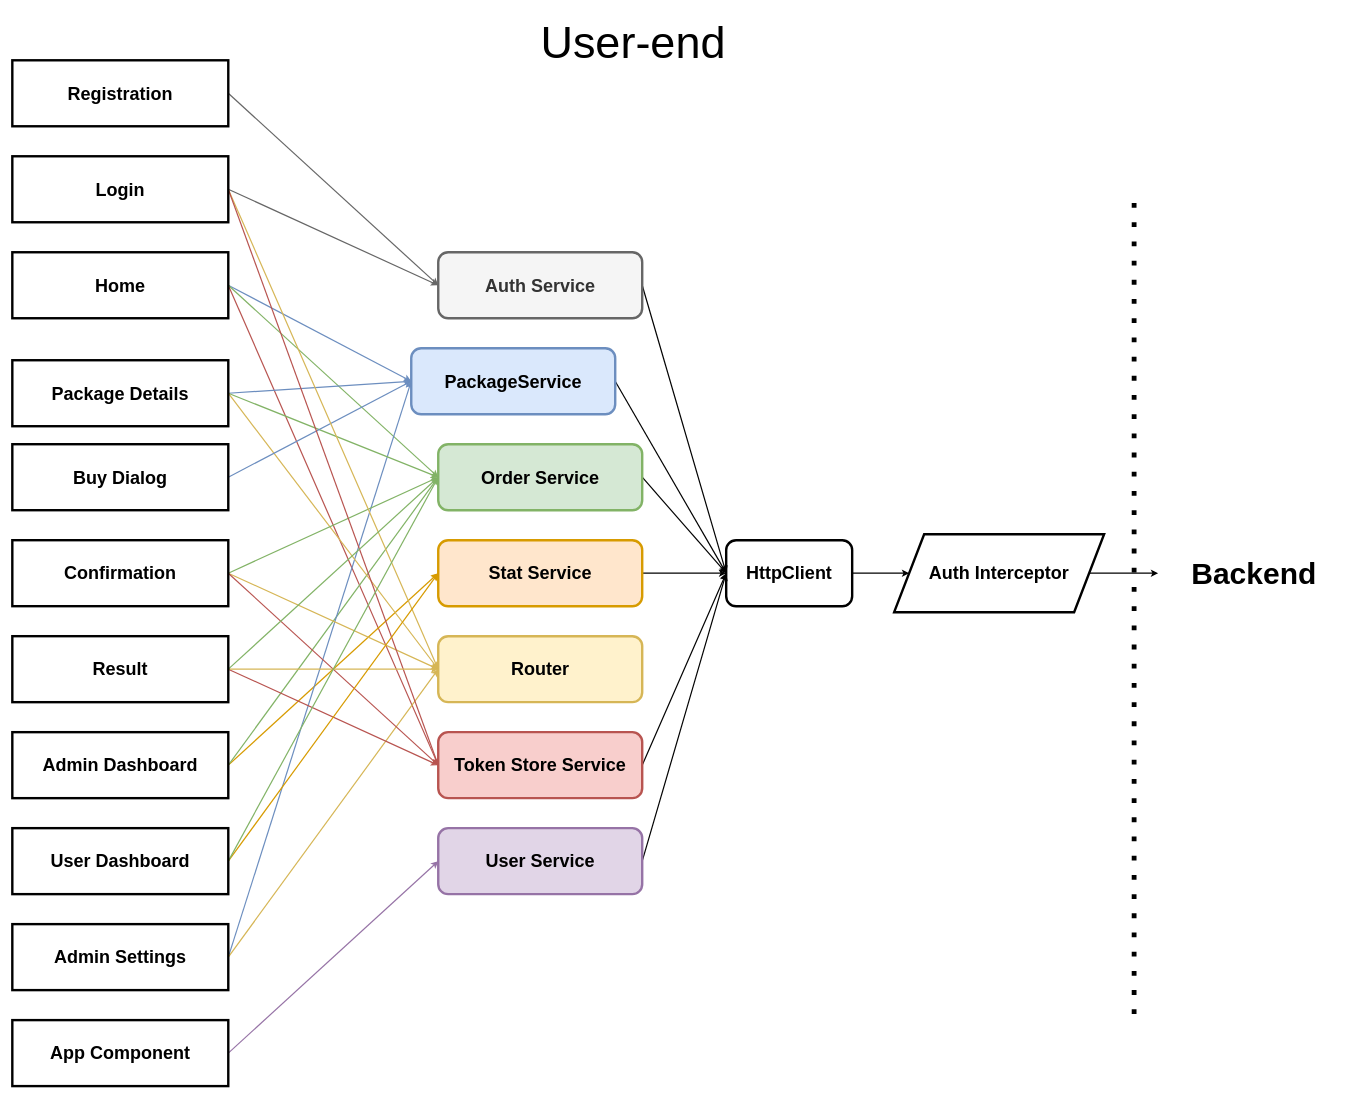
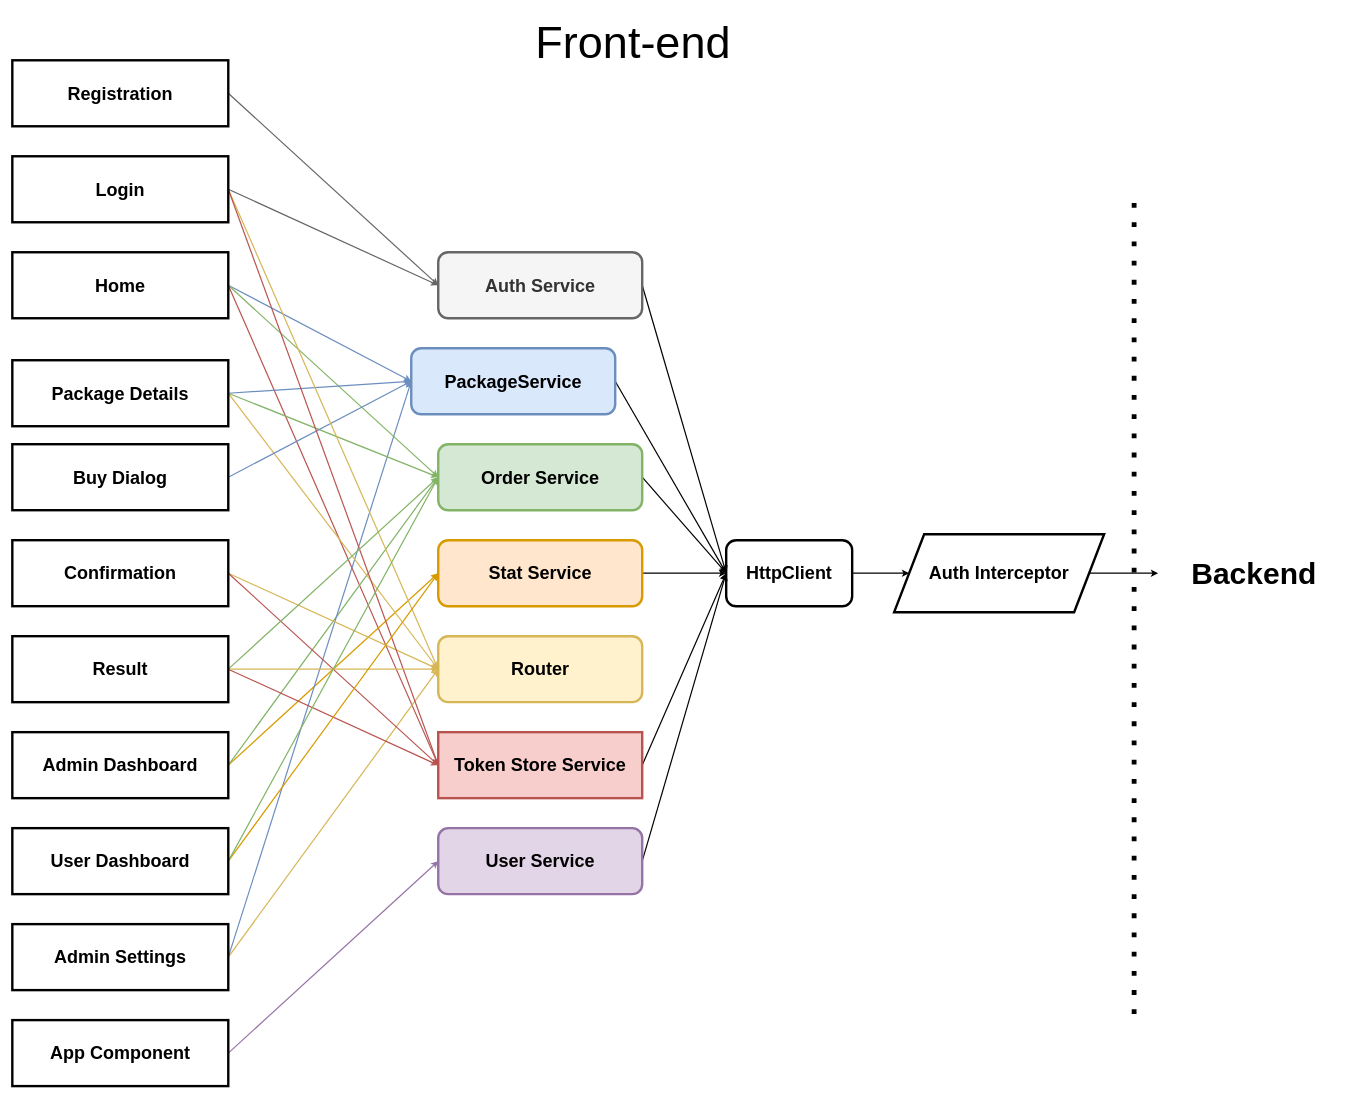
(633, 42) -> (633, 42)
(332, 526) -> none
(540, 765) -> (540, 765)
